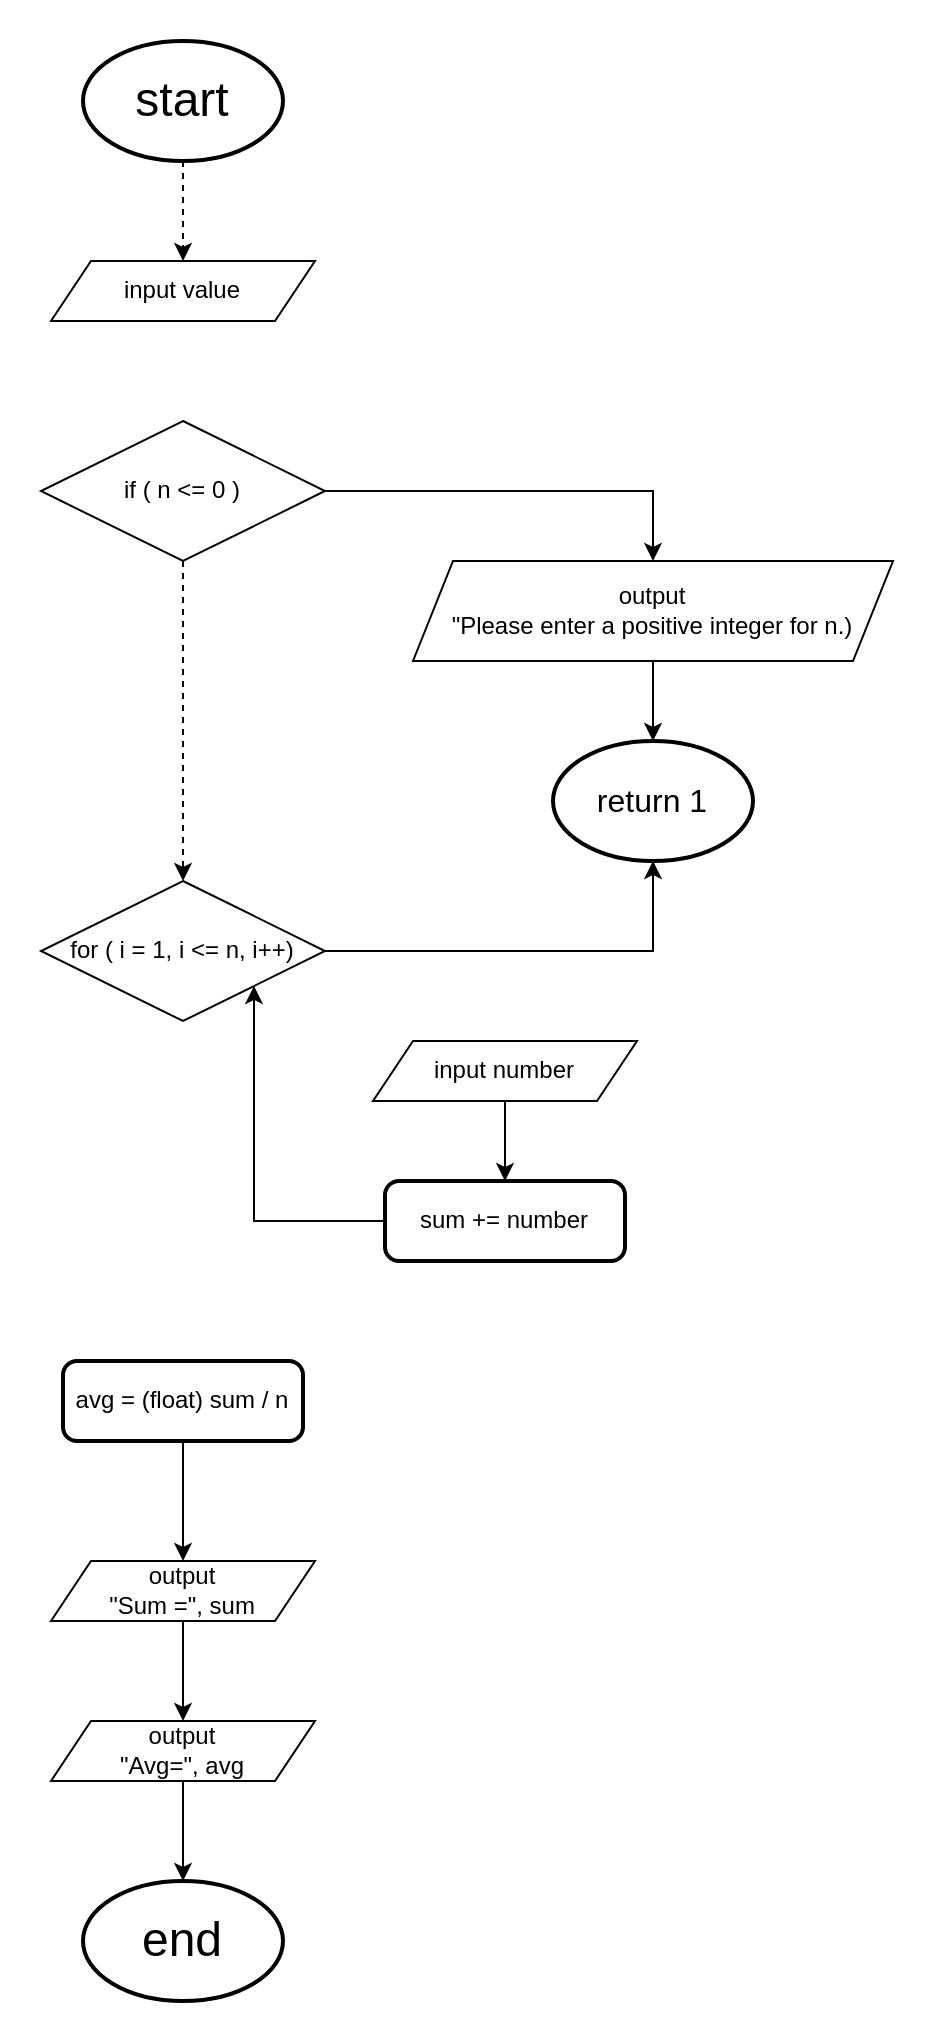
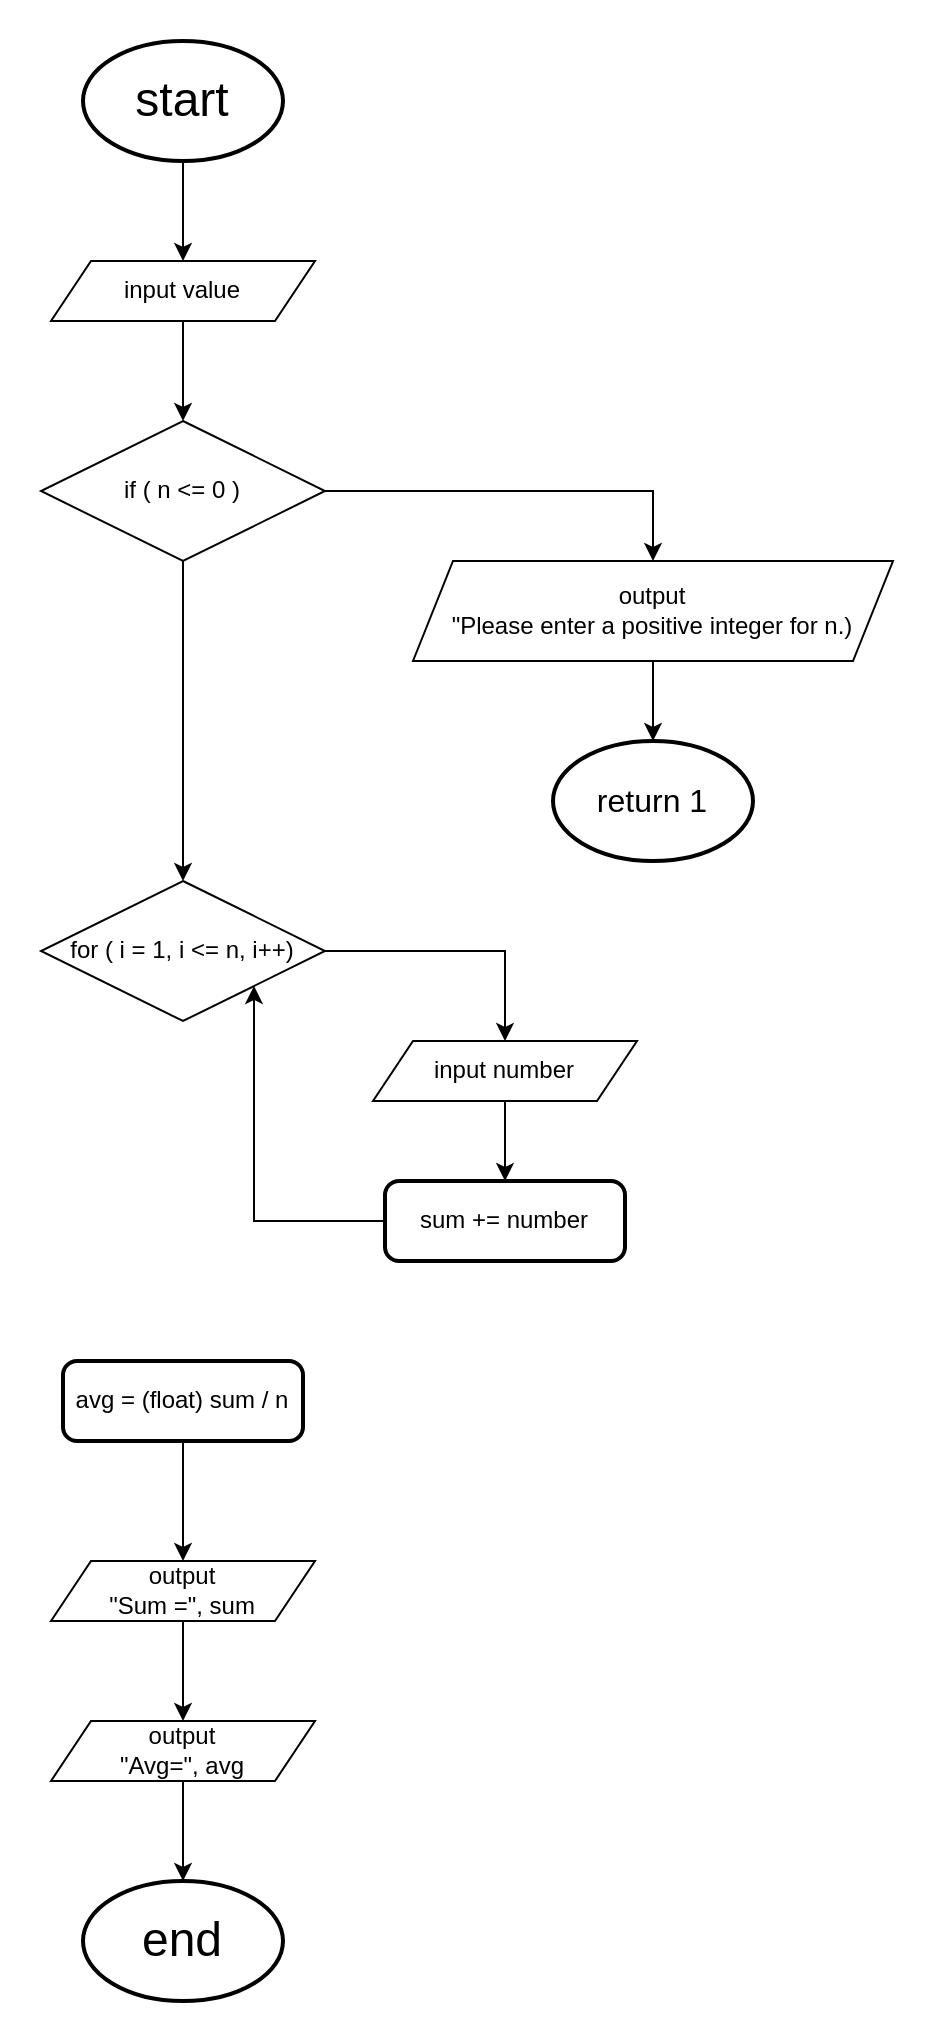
(183, 205) -> (183, 205)
none -> (183, 364)
(183, 713) -> (183, 713)
(616, 951) -> (505, 988)
